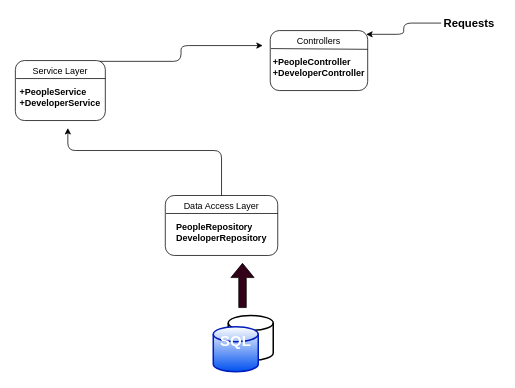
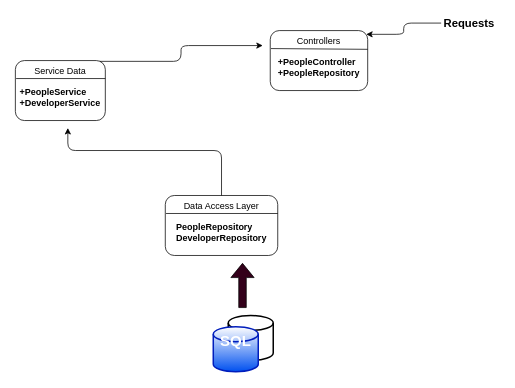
(319, 52) -> (319, 52)
(60, 82) -> (60, 82)
